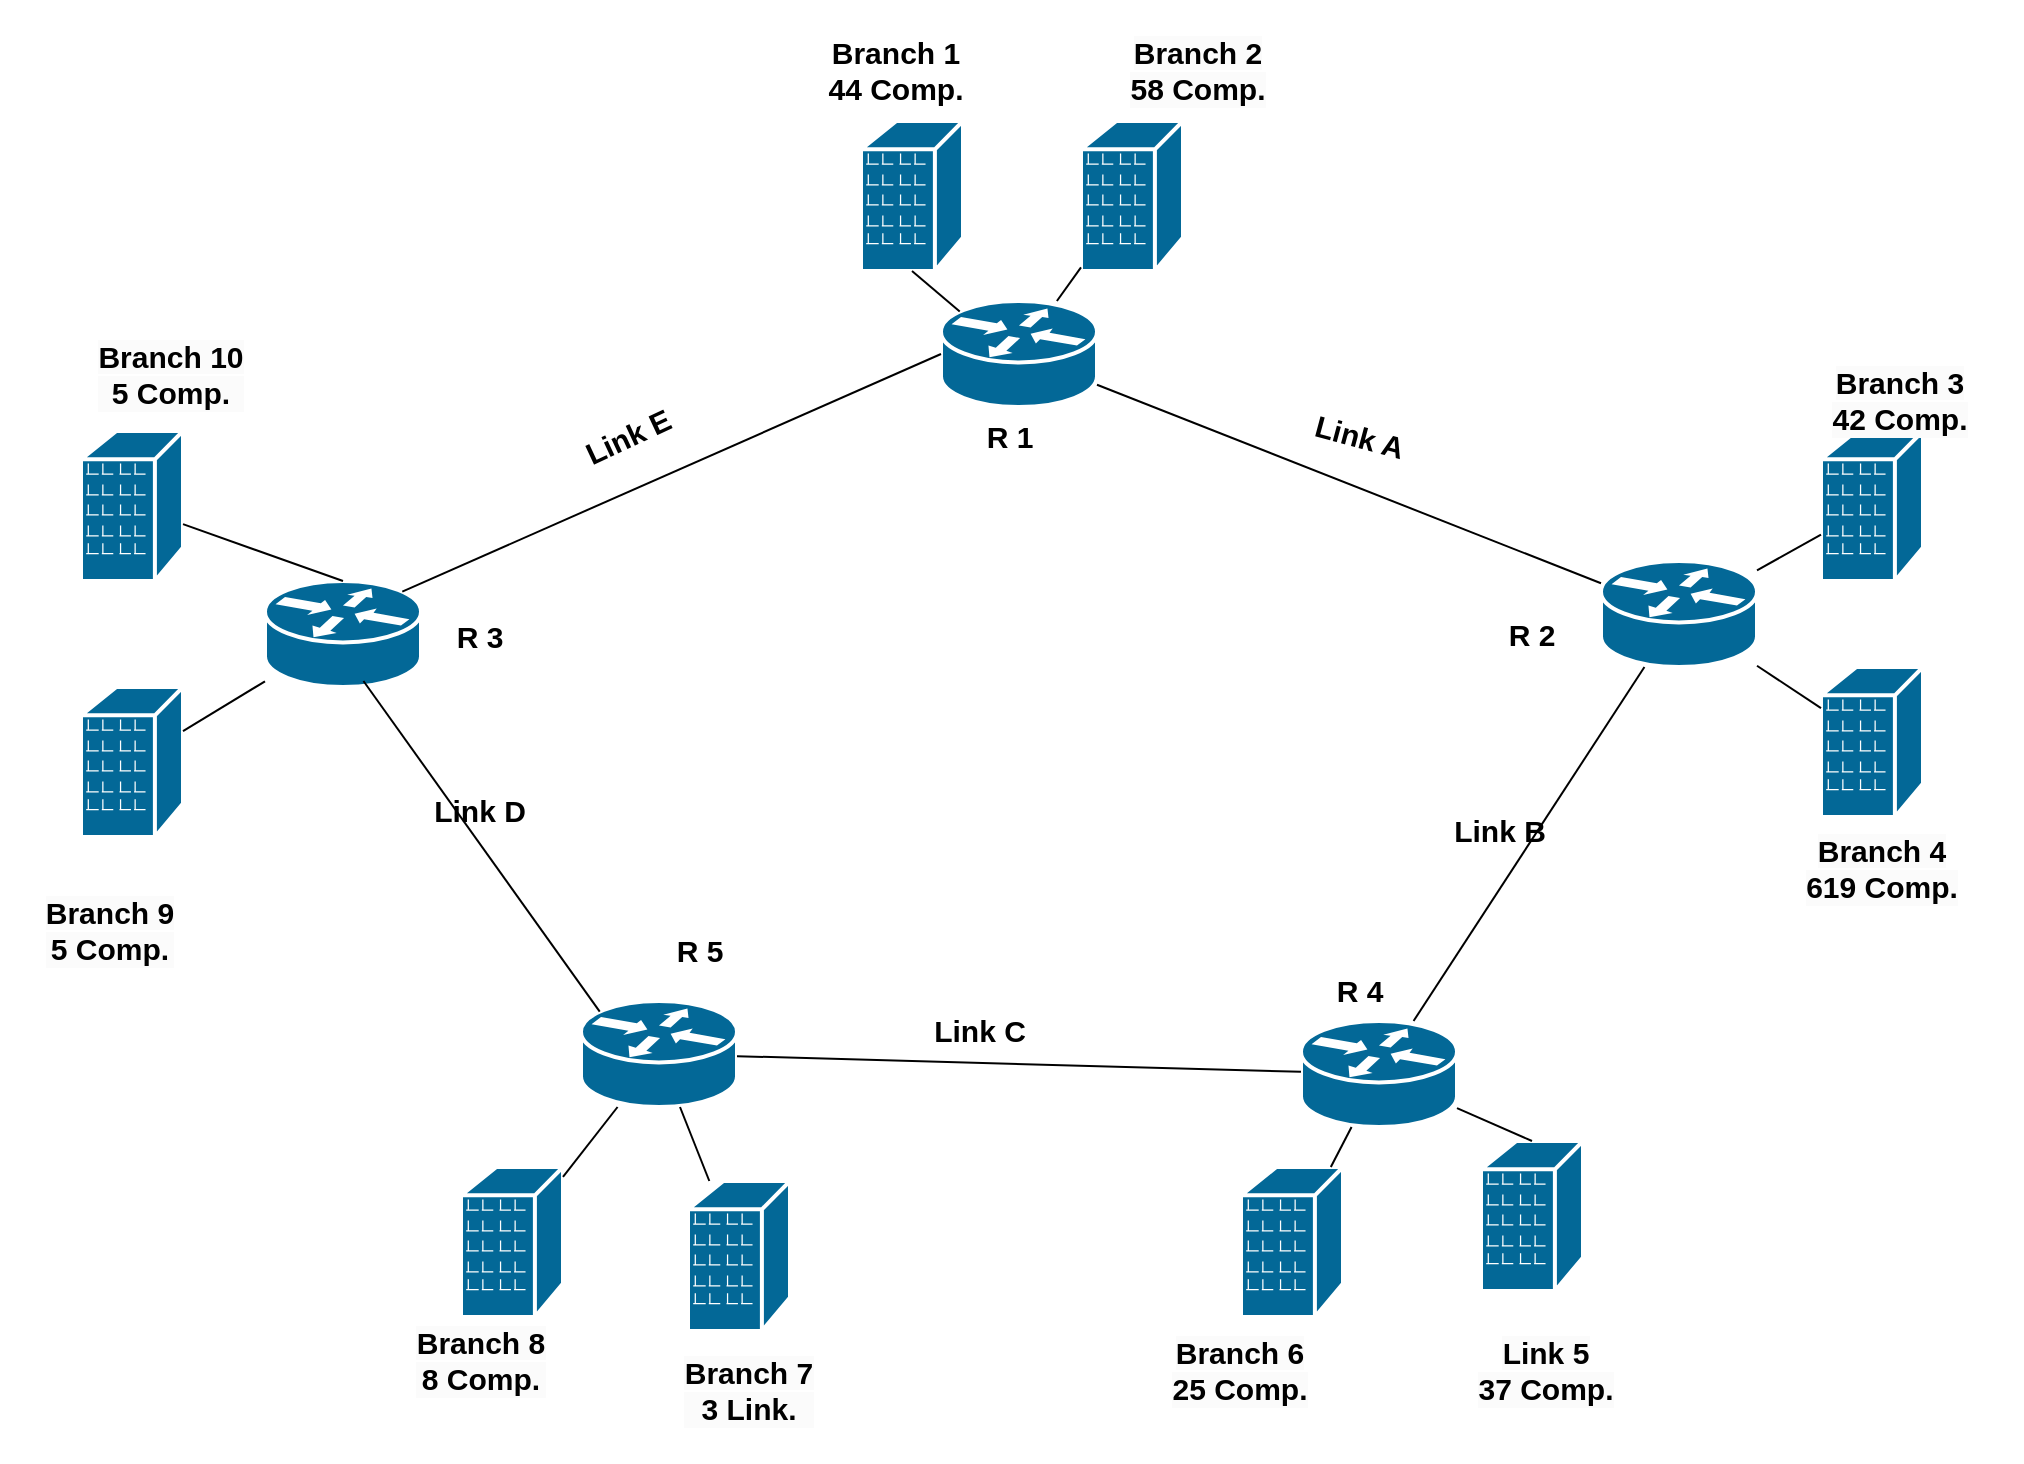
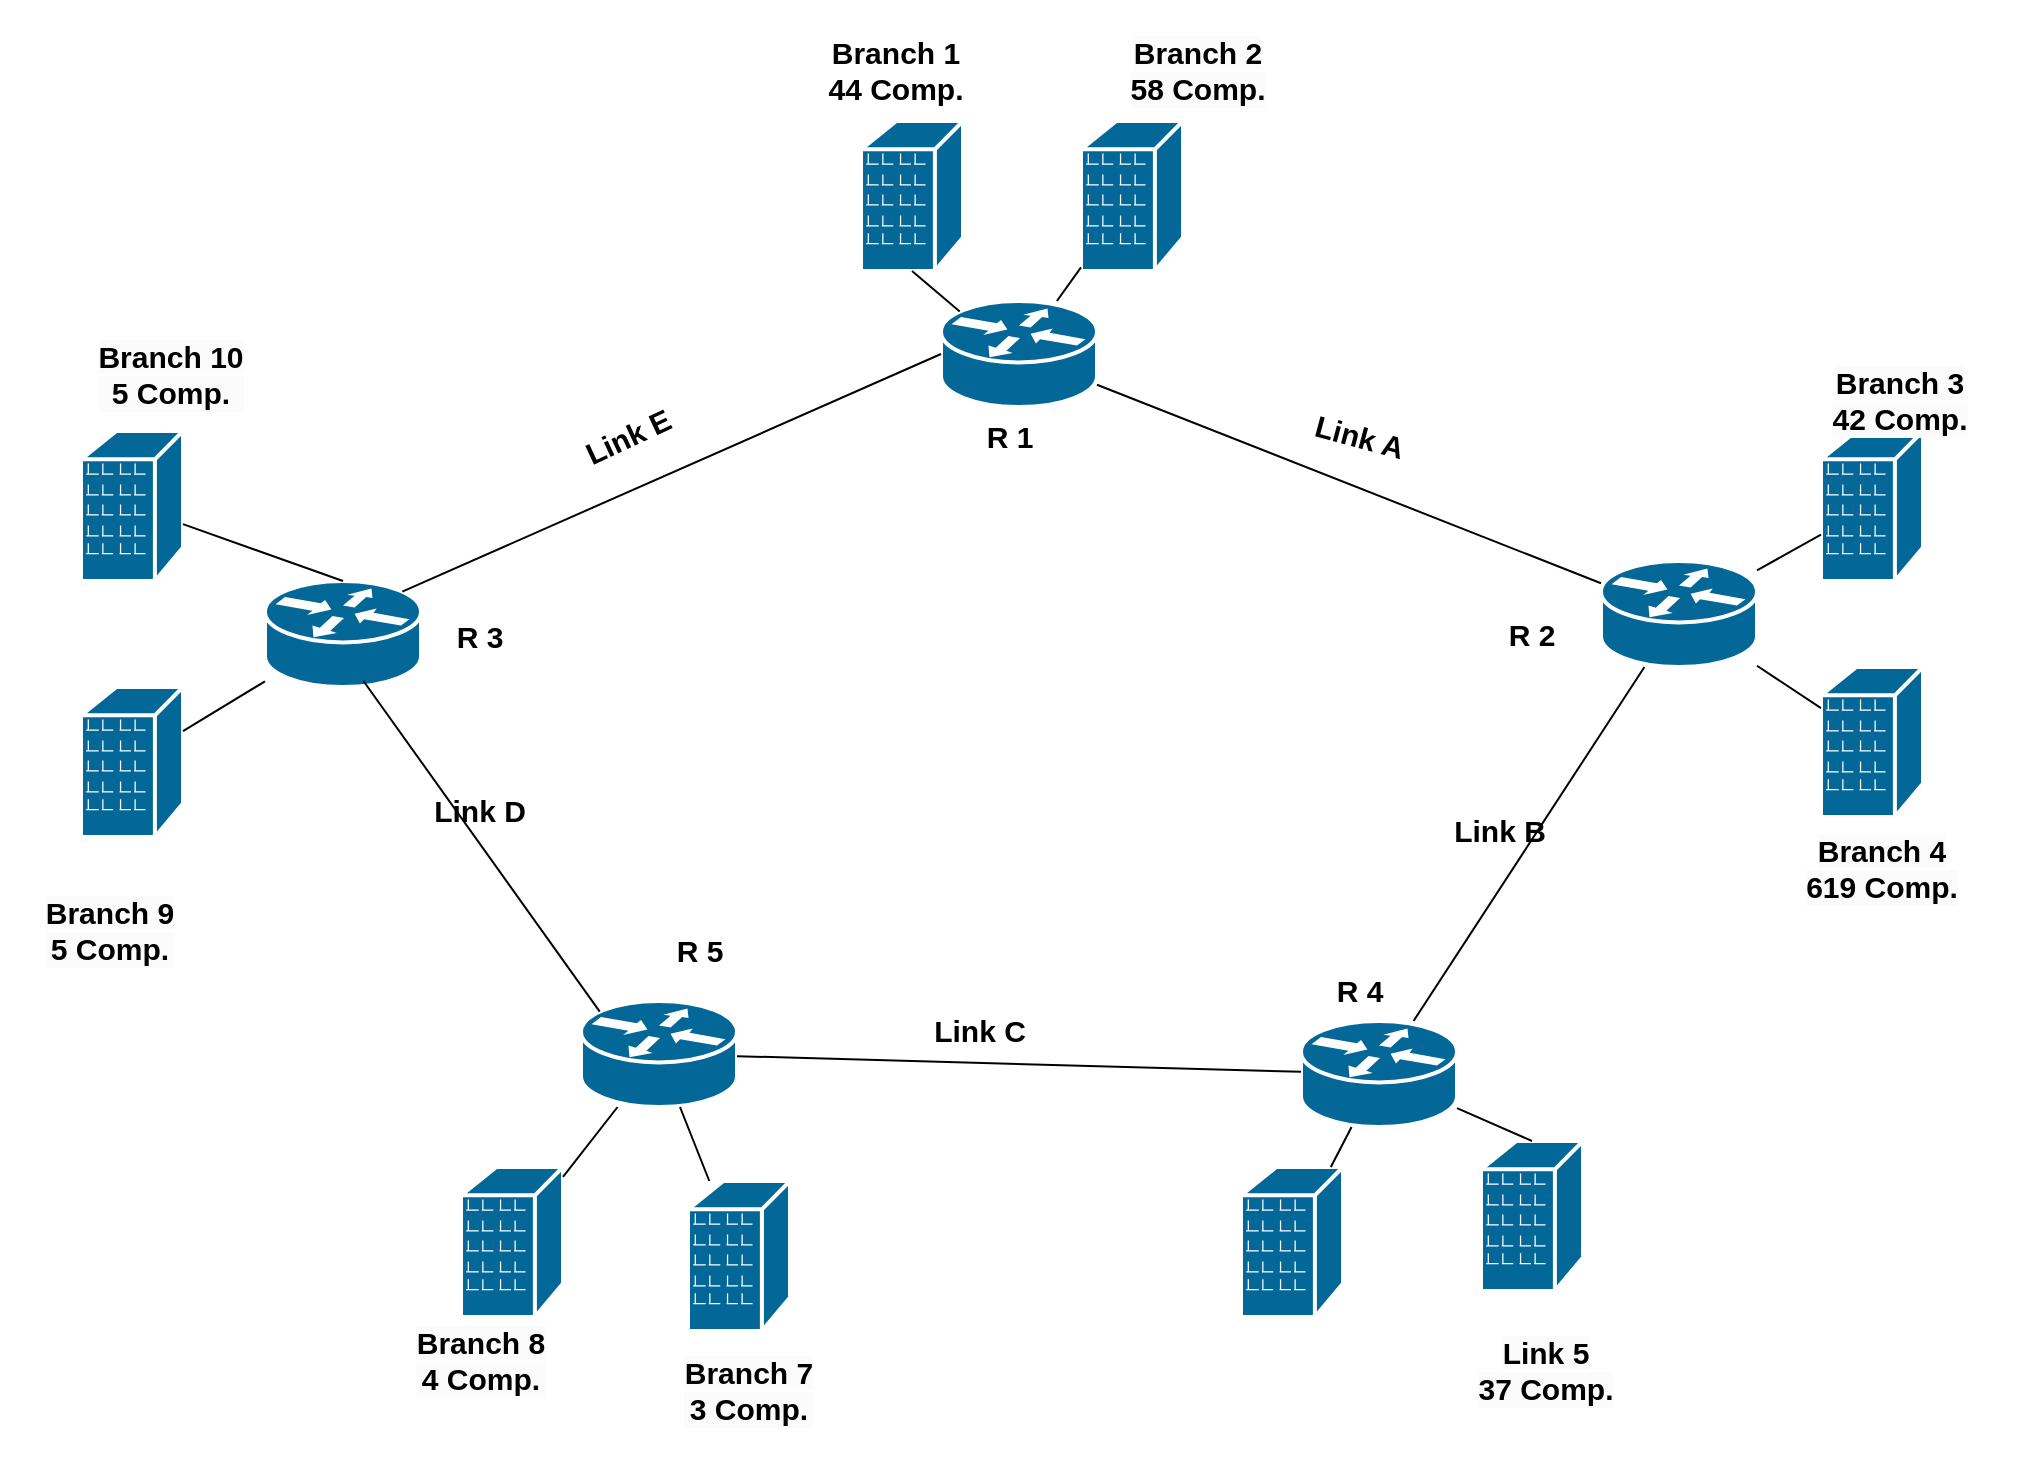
(482, 1361) -> (482, 1361)
(1241, 1371) -> none
(750, 1391) -> (750, 1391)
